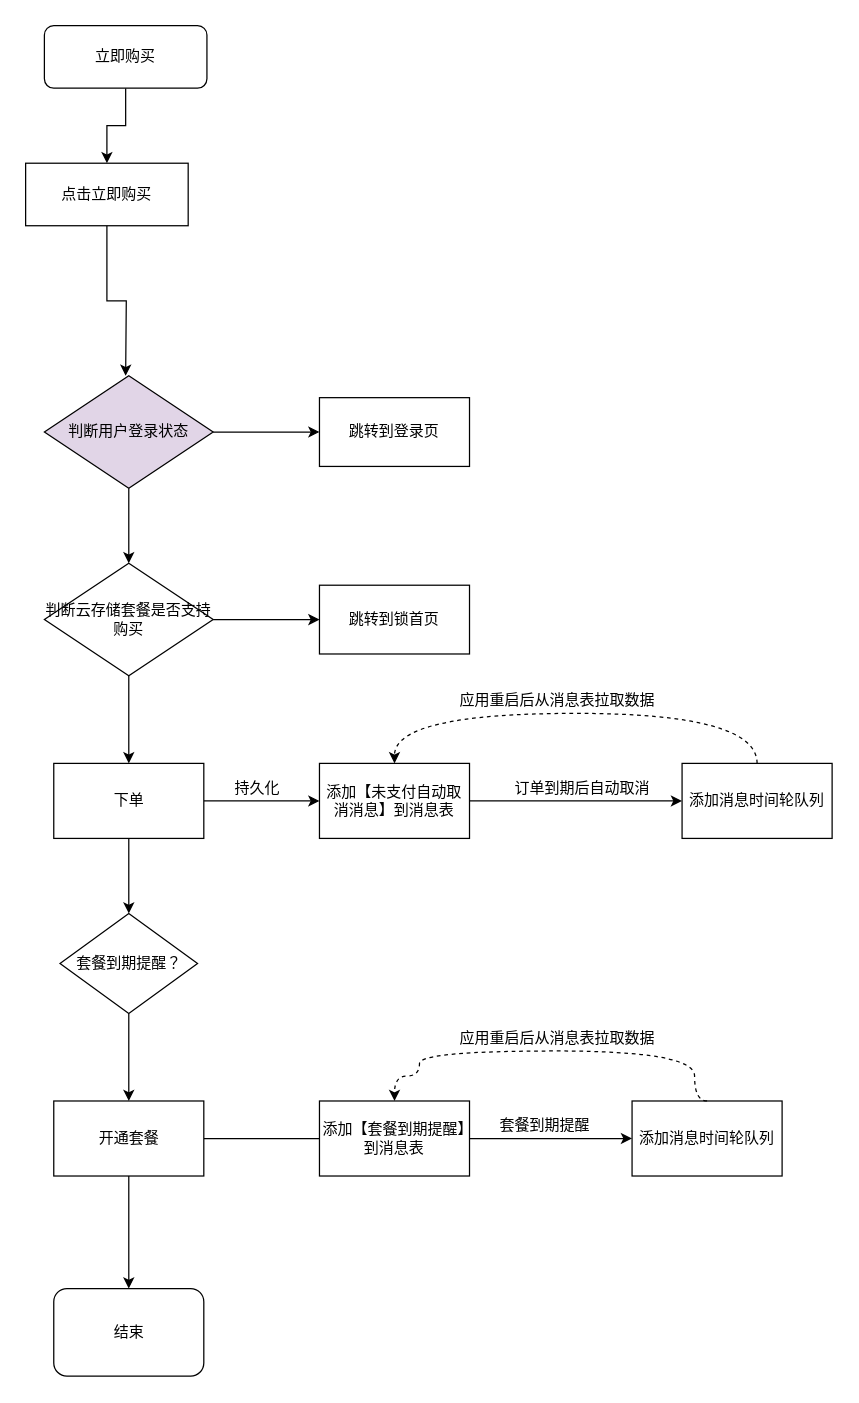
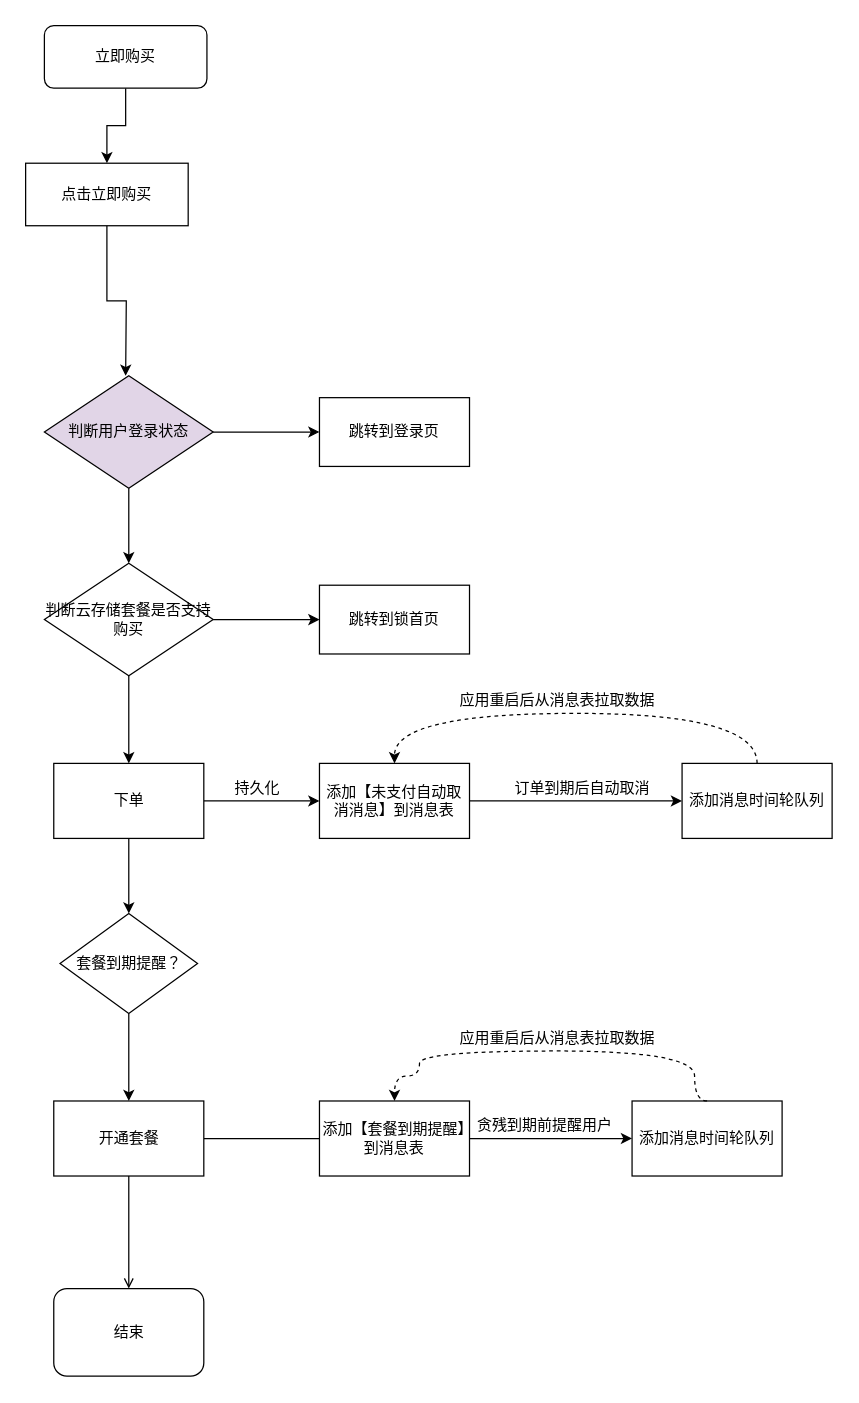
(545, 1126) -> (545, 1126)
(129, 1278) -> (129, 1281)
